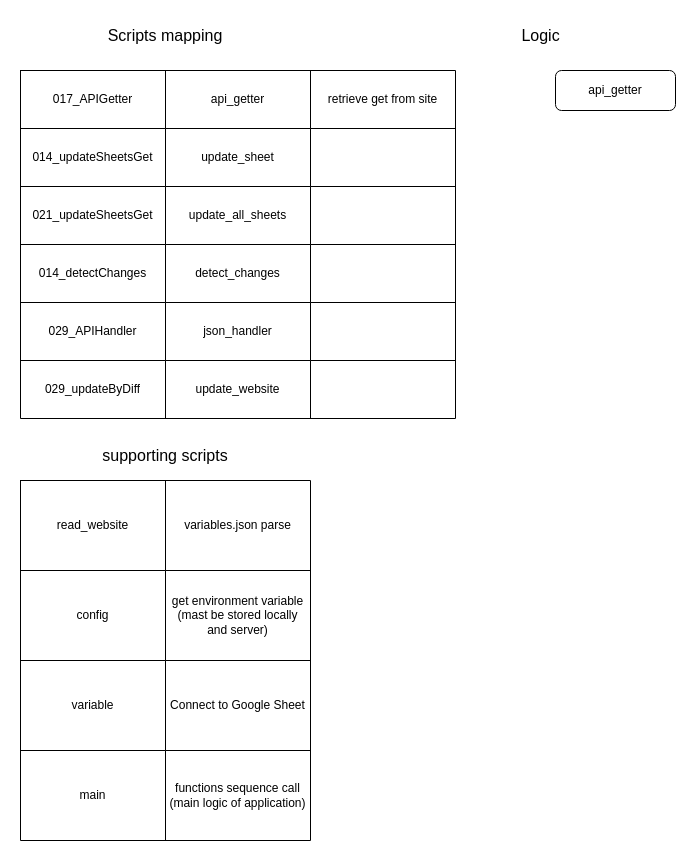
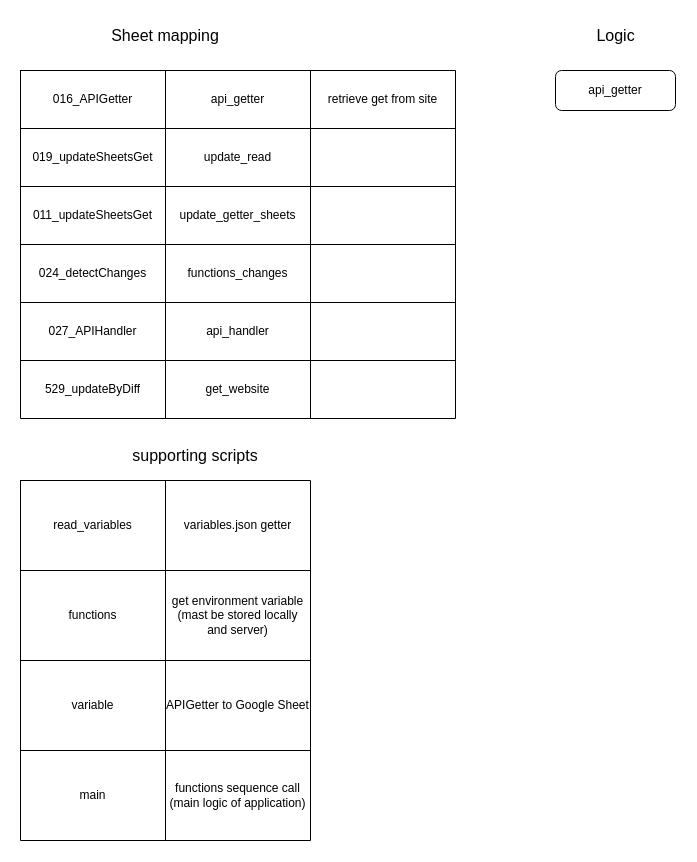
(166, 36) -> (166, 36)
(541, 36) -> (616, 36)
(93, 100) -> (93, 100)
(93, 158) -> (93, 158)
(238, 158) -> (238, 158)
(93, 216) -> (93, 216)
(238, 216) -> (238, 216)
(93, 274) -> (93, 274)
(238, 274) -> (238, 274)
(93, 332) -> (93, 332)
(238, 332) -> (238, 332)
(93, 390) -> (93, 390)
(238, 390) -> (238, 390)
(166, 456) -> (196, 456)
(93, 526) -> (93, 526)
(238, 526) -> (238, 526)
(93, 616) -> (93, 616)
(238, 706) -> (238, 706)
